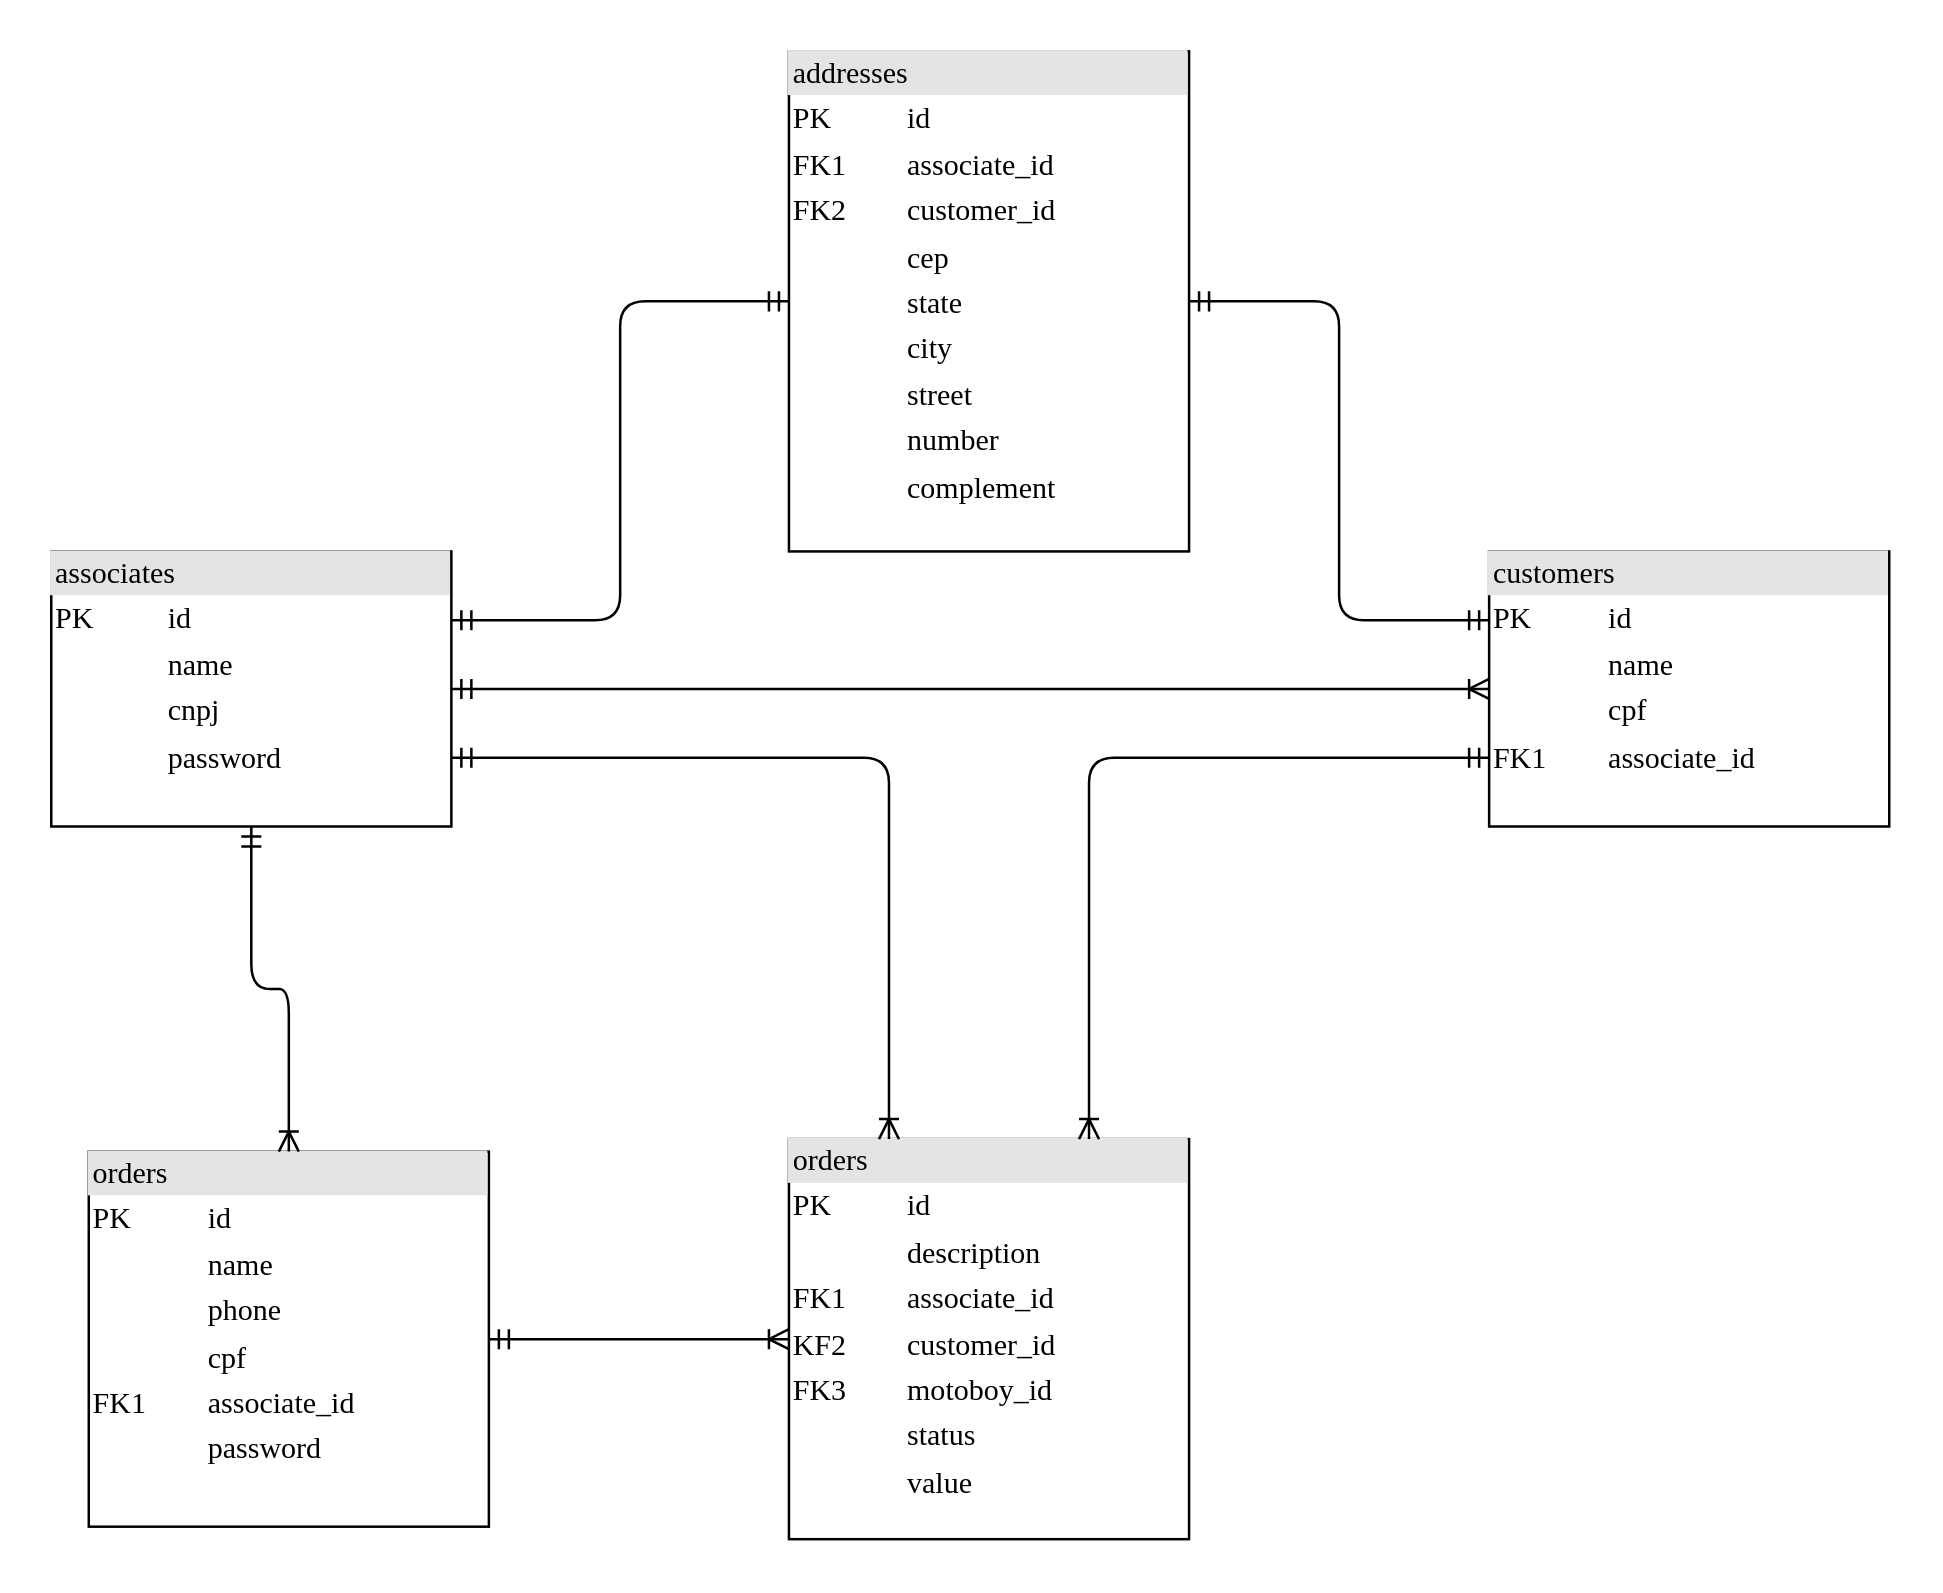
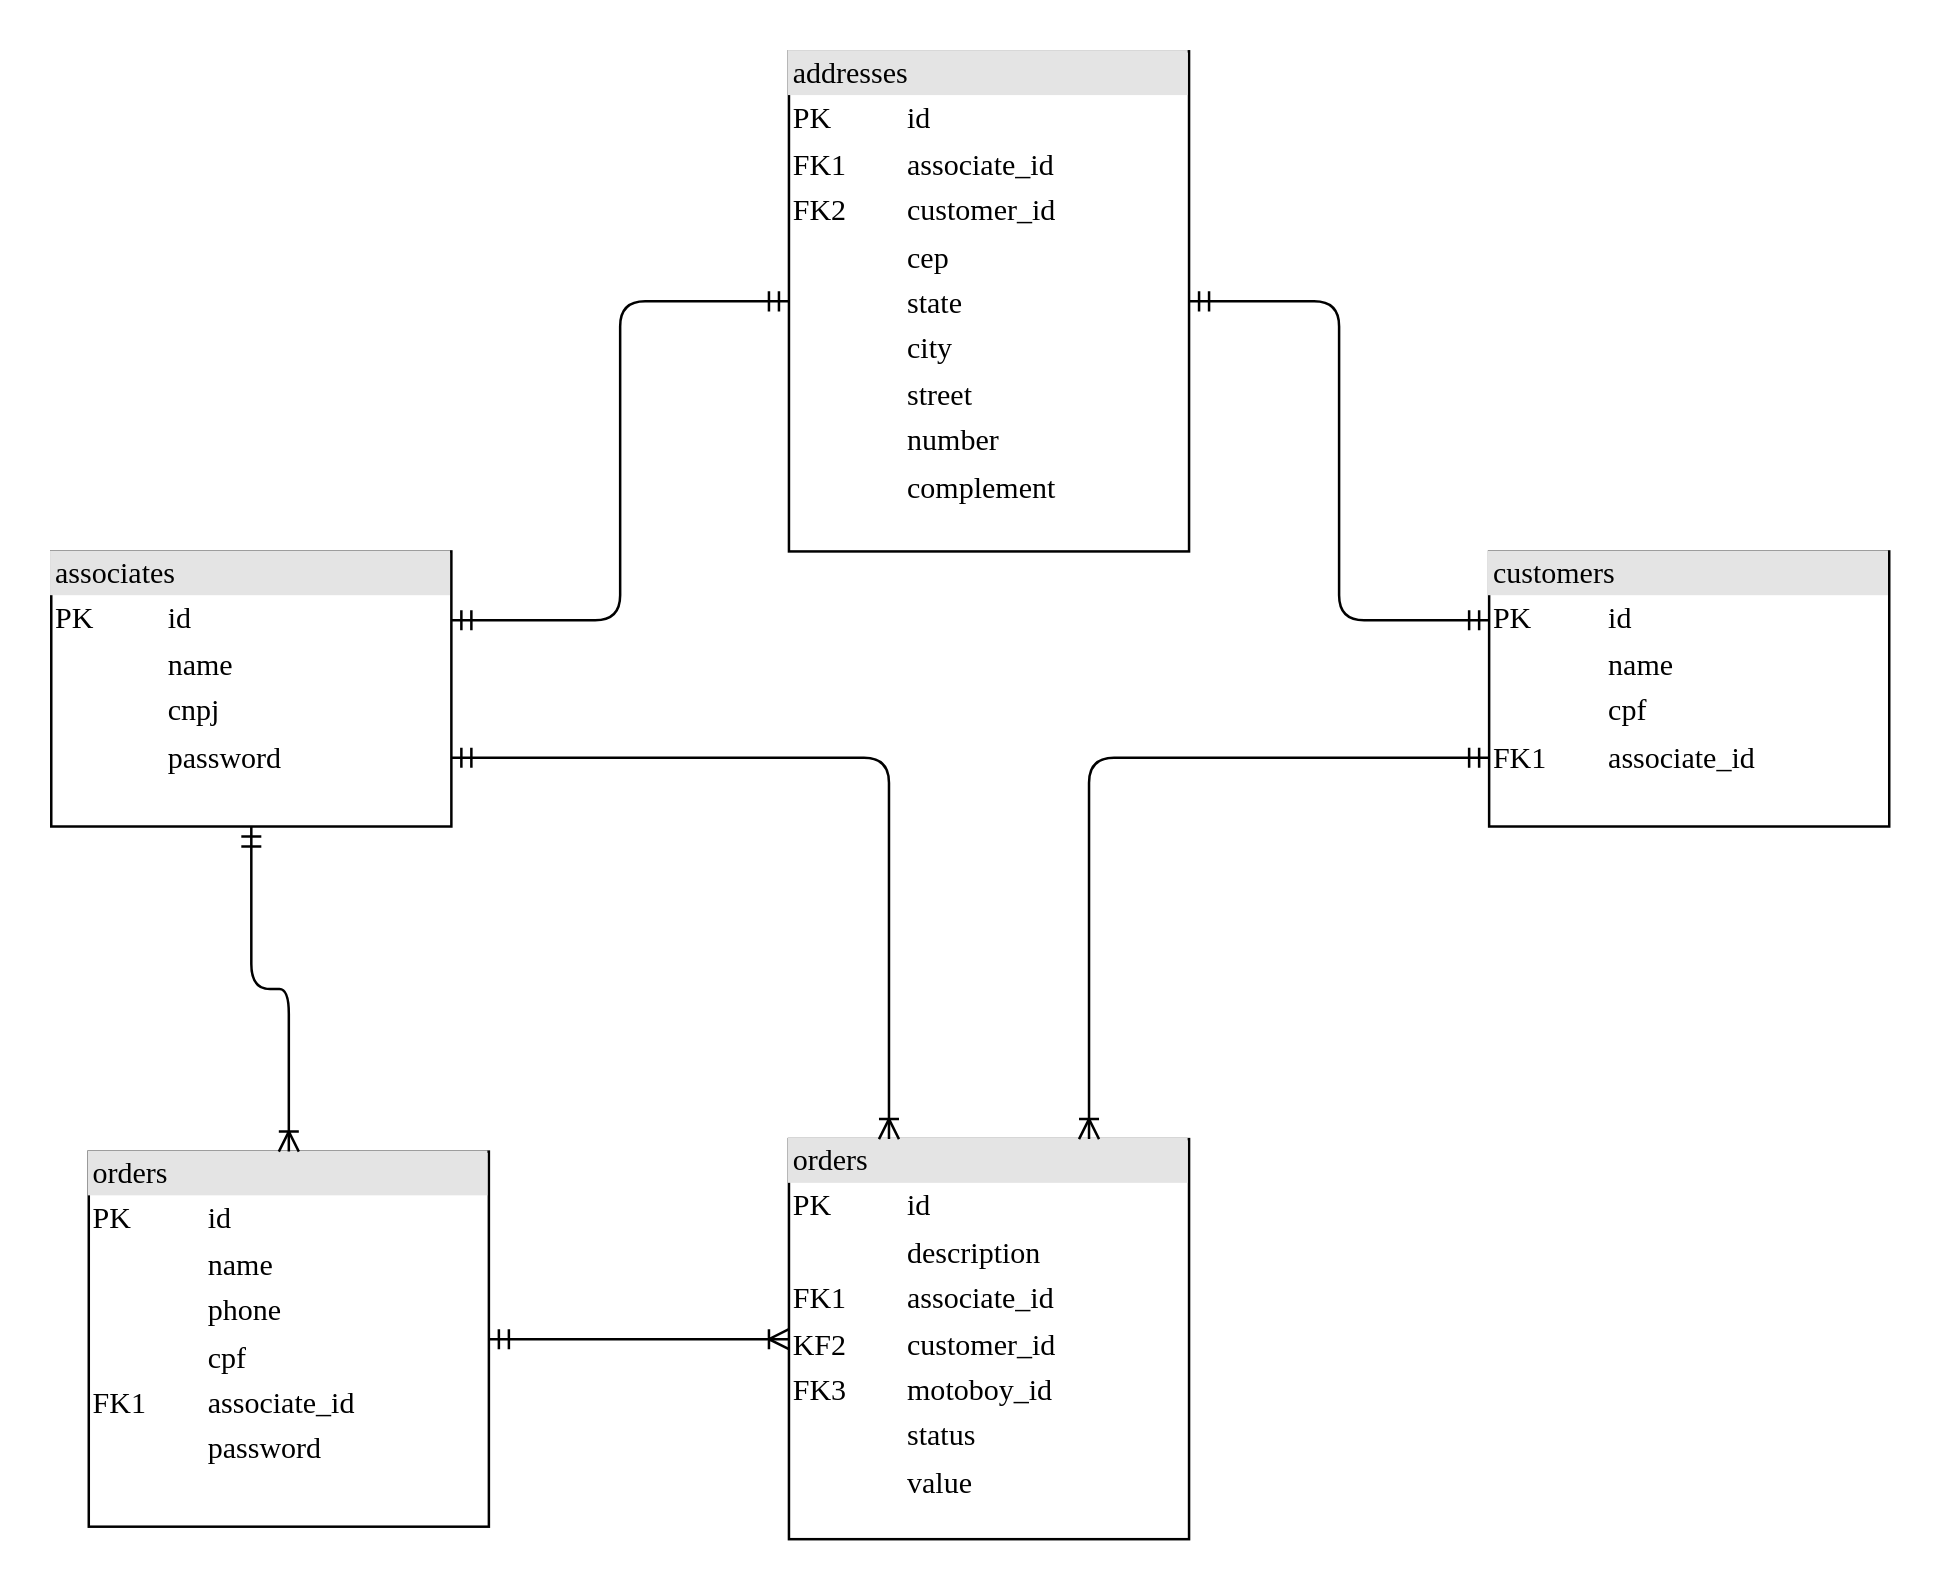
(969, 689) -> none
